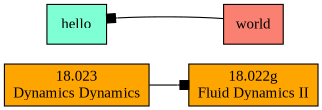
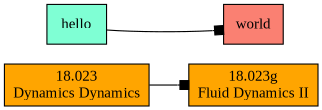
(171, 17) -> (159, 32)
(253, 85) -> (253, 85)
